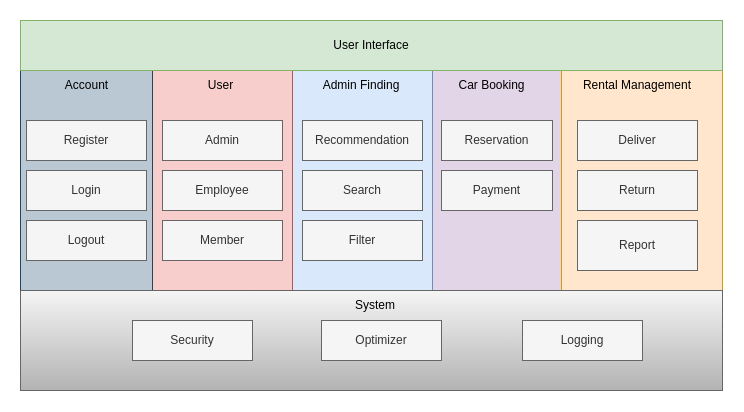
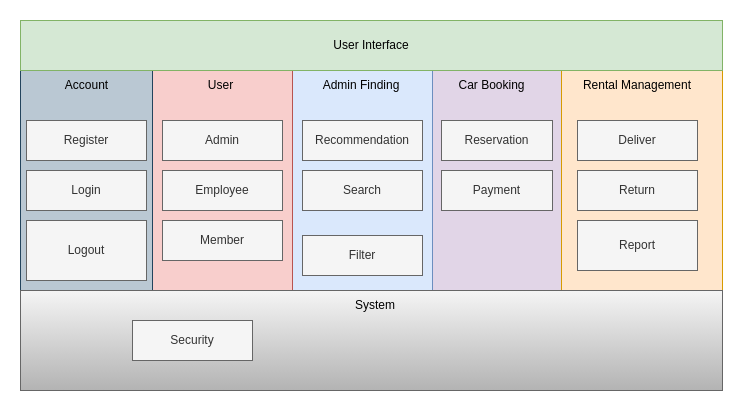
(87, 241) -> (87, 251)
(363, 241) -> (363, 256)
(382, 341) -> none
(583, 341) -> none
